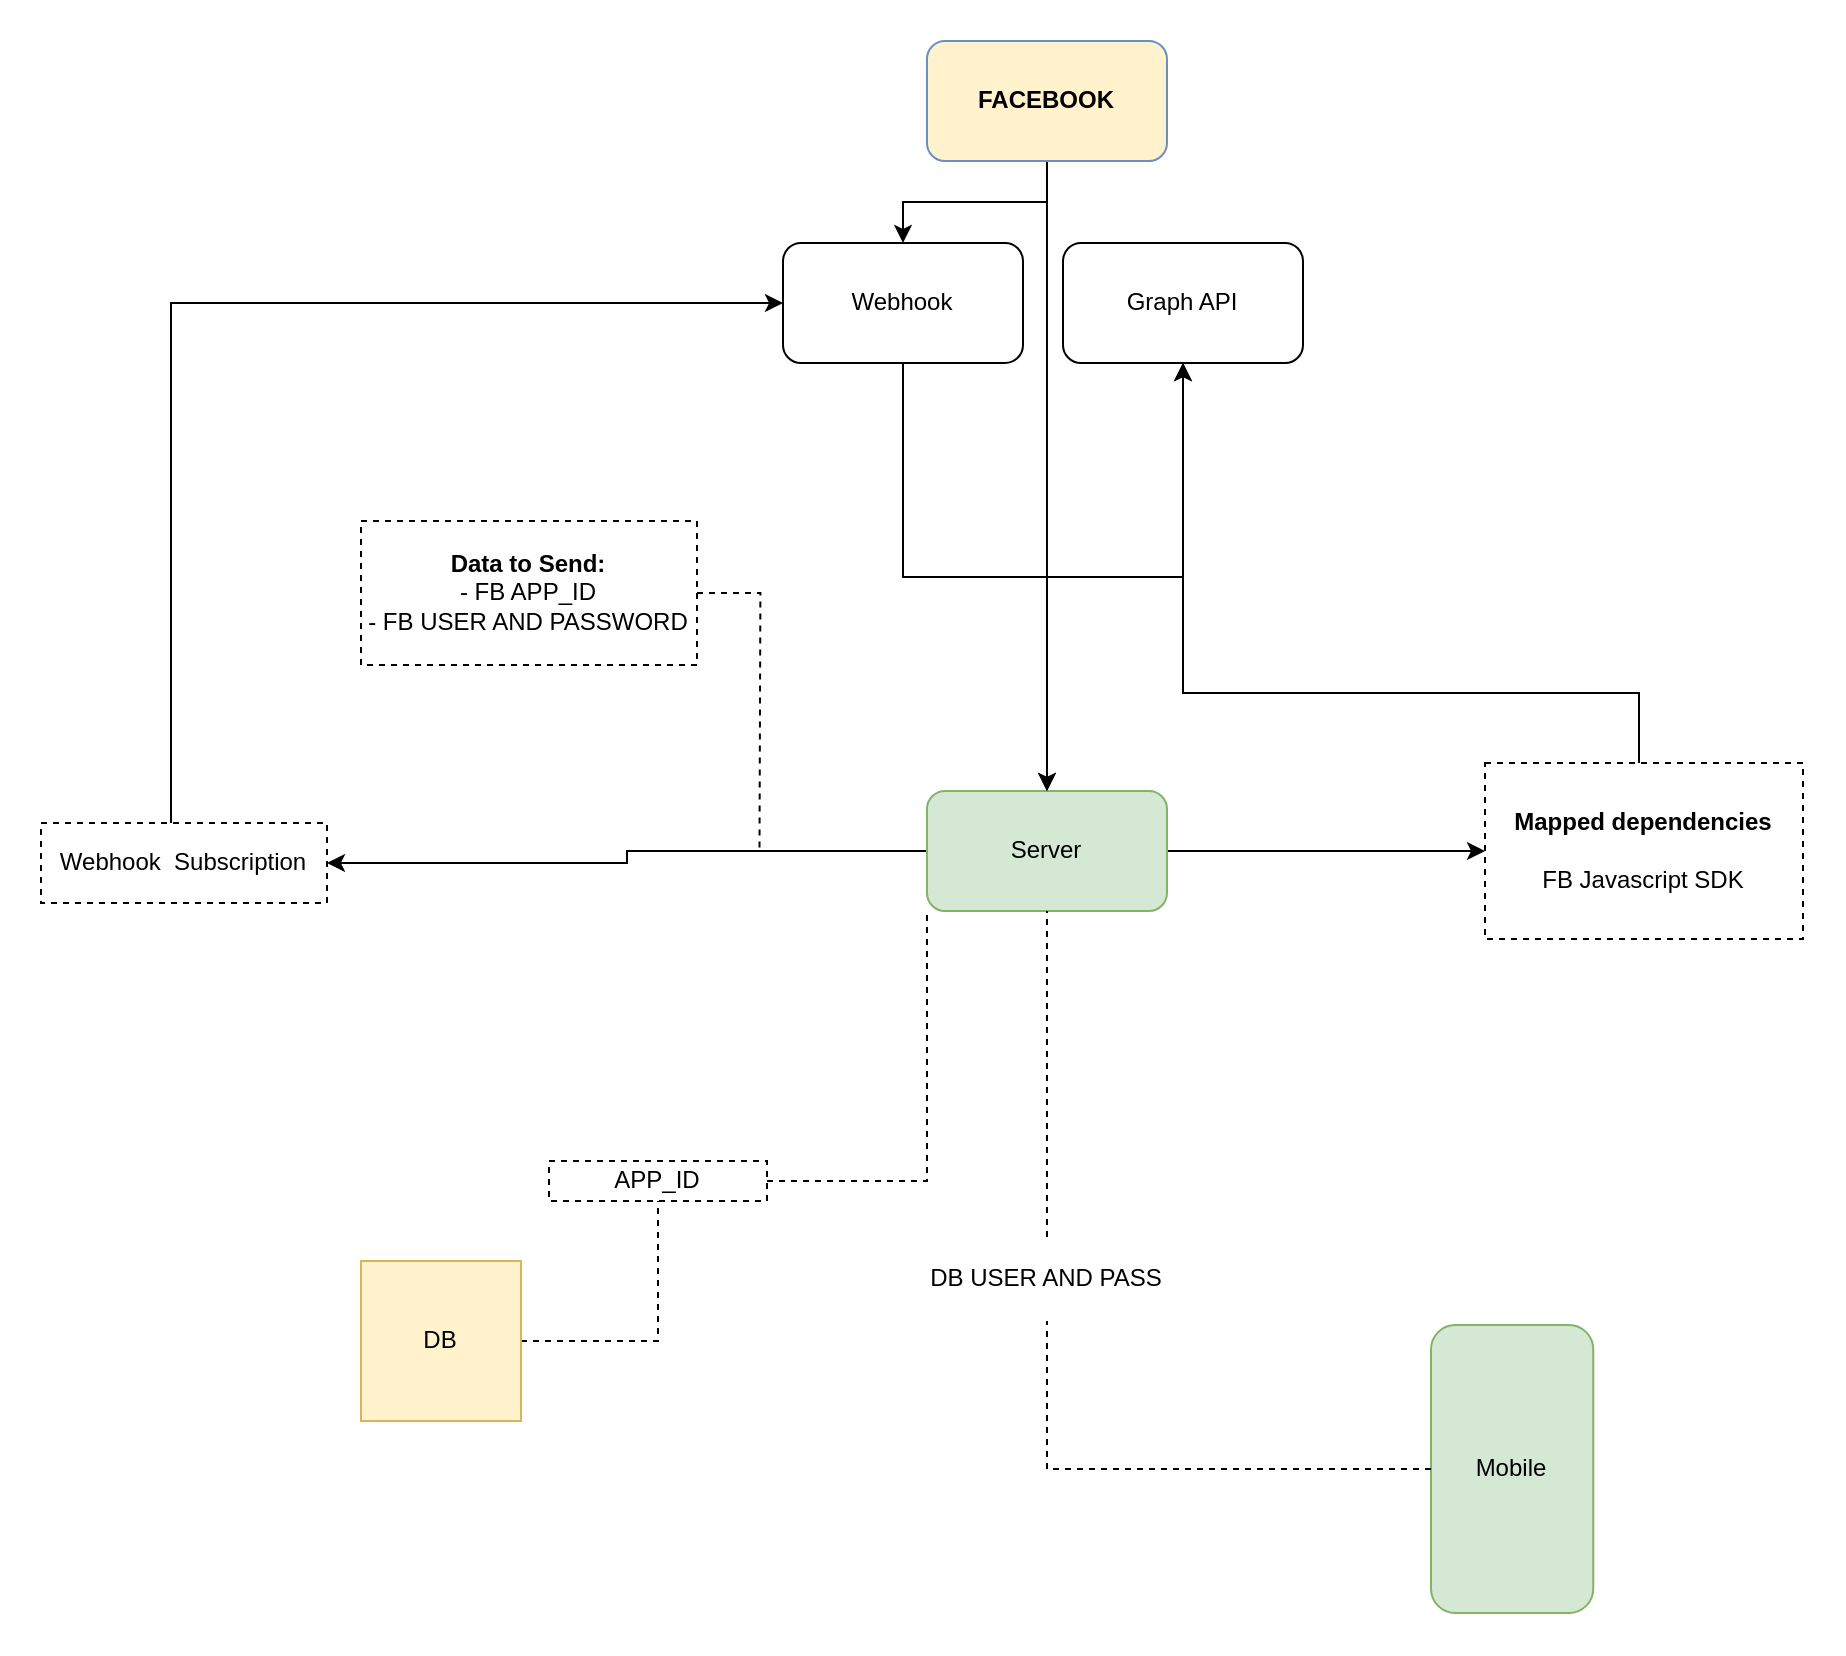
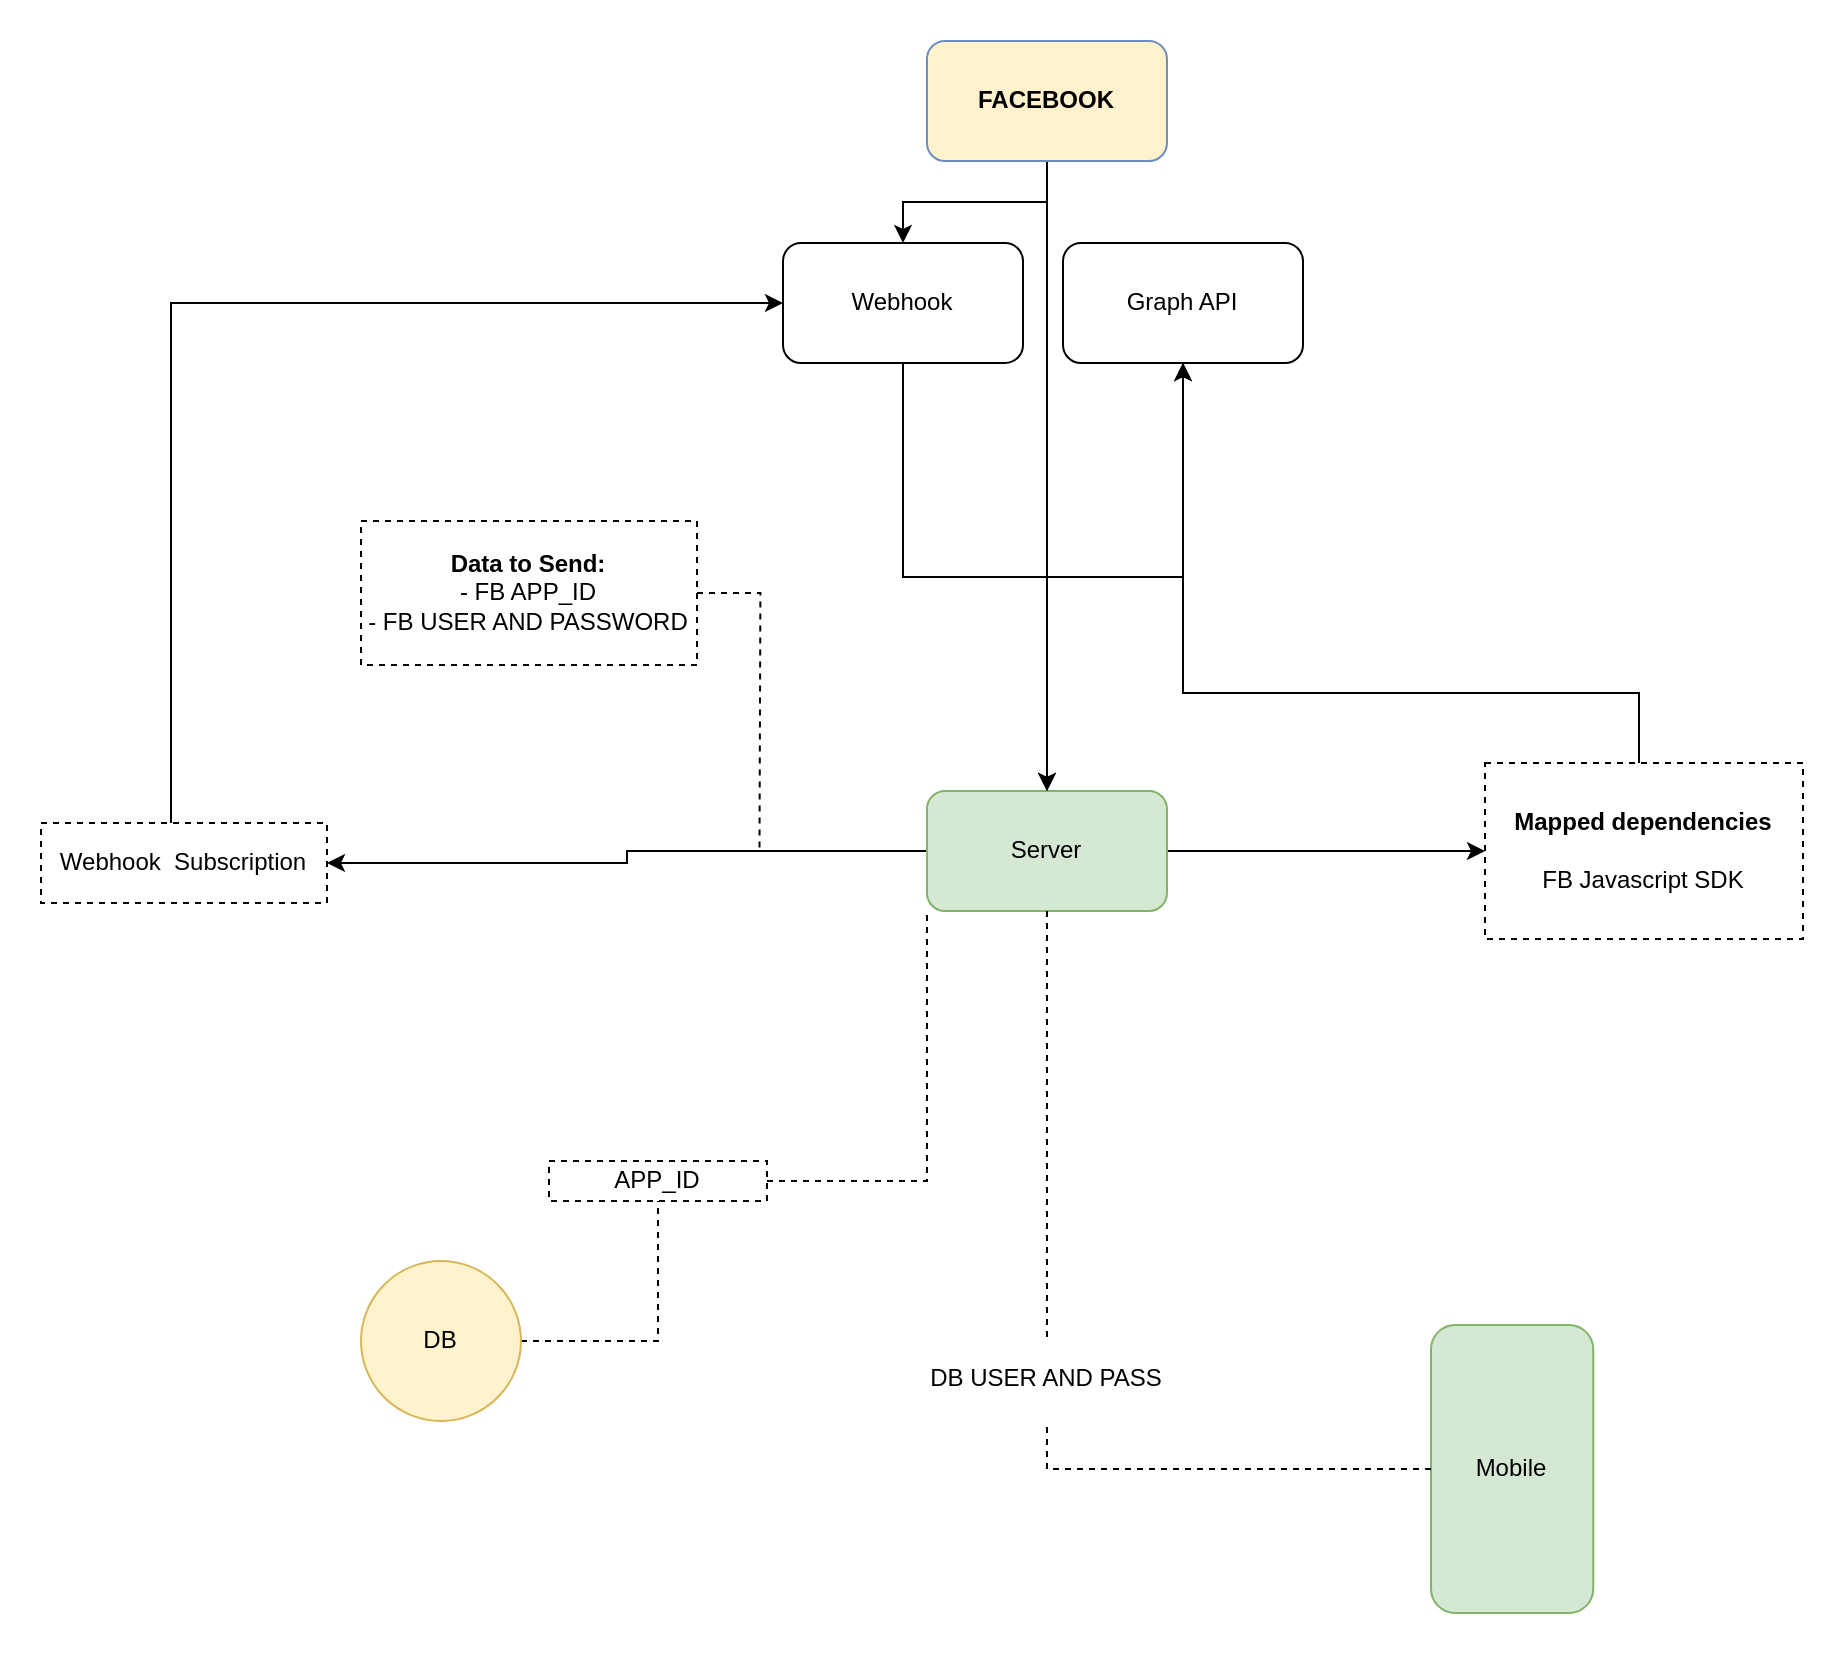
(1047, 1279) -> (1047, 1379)
(441, 1341) -> (441, 1341)
